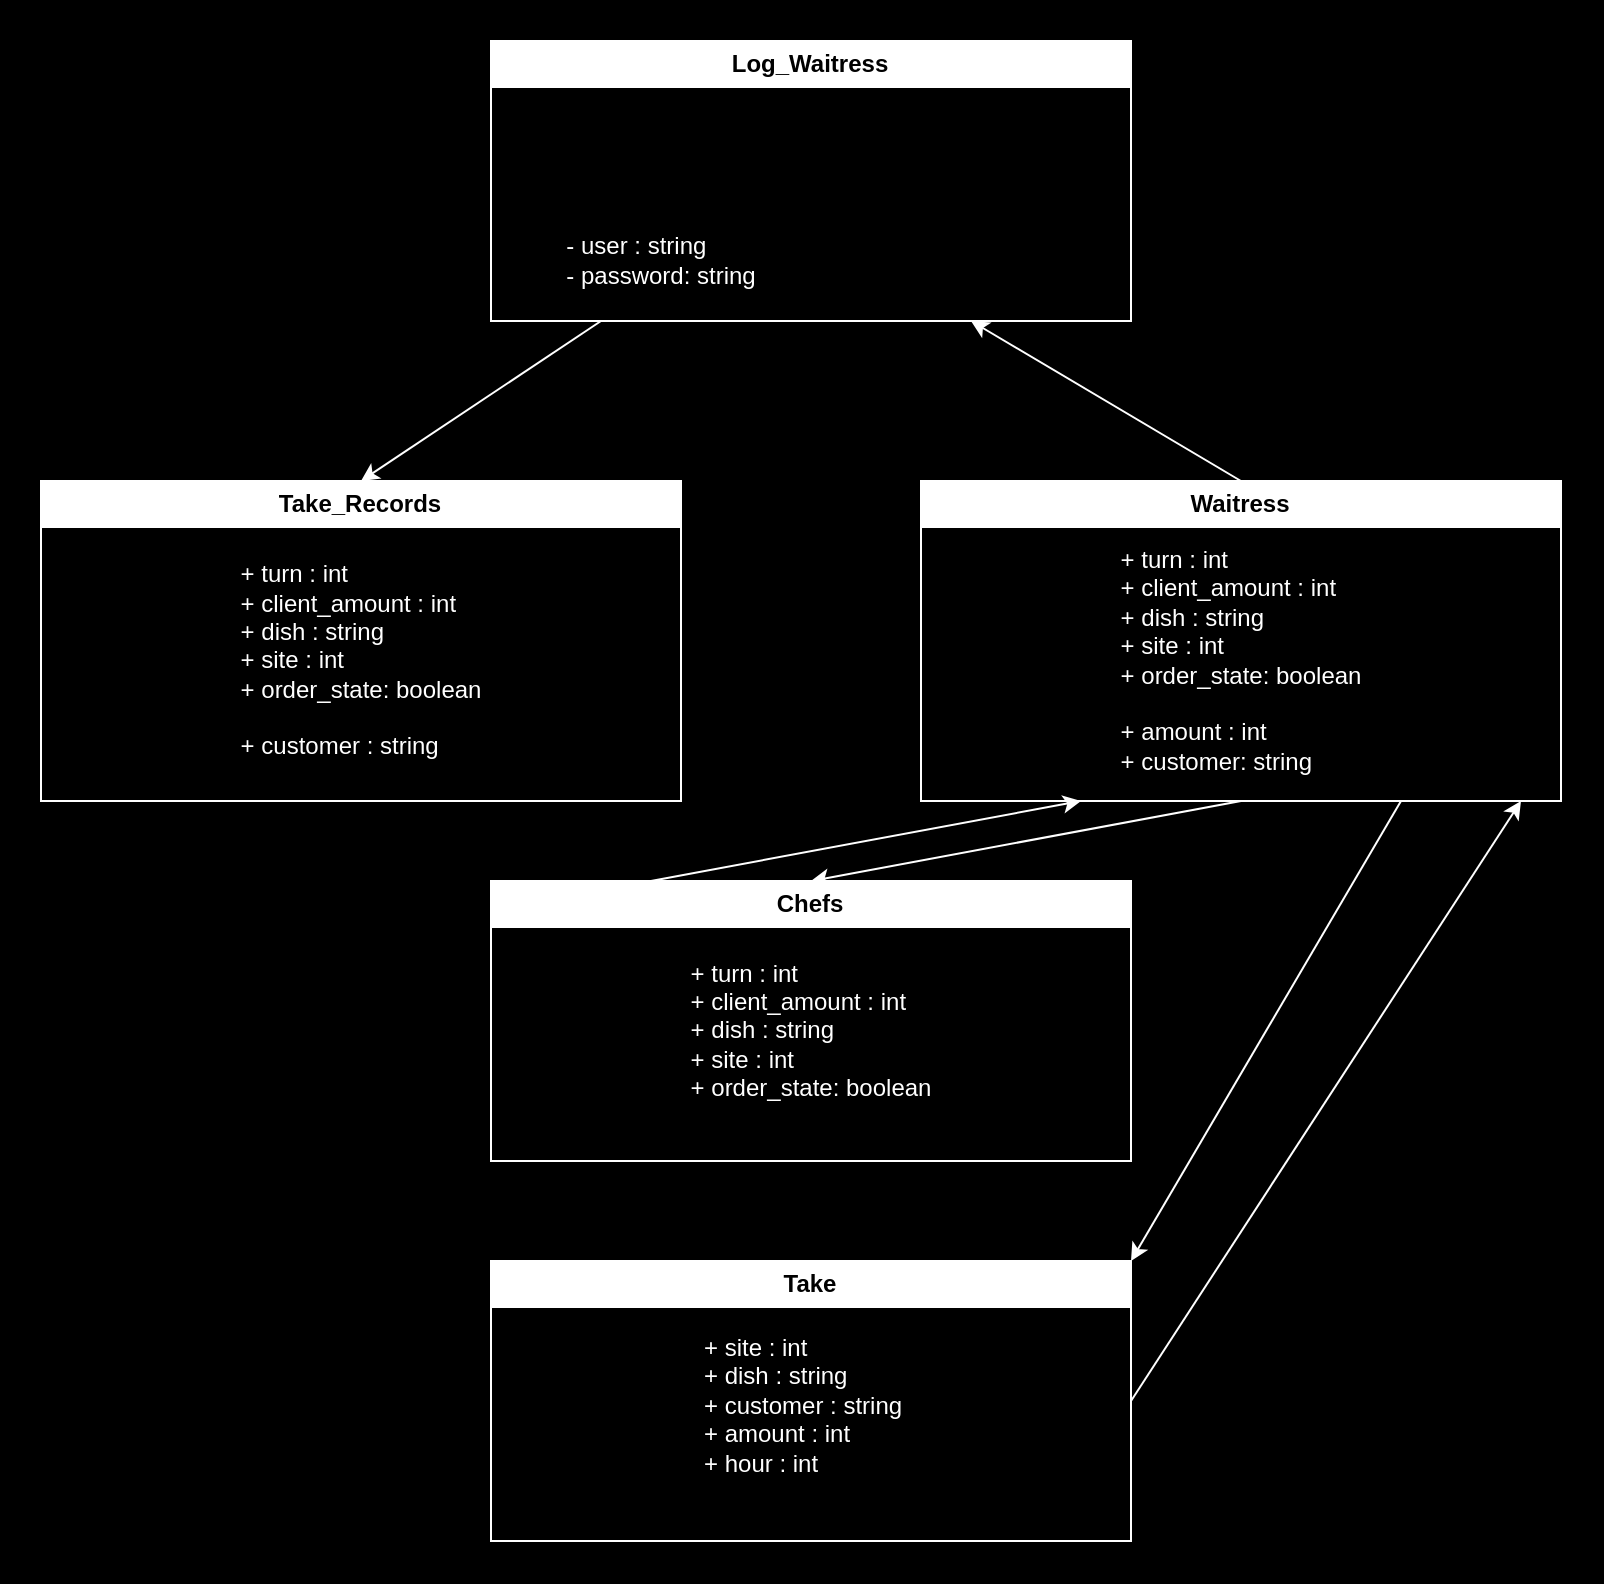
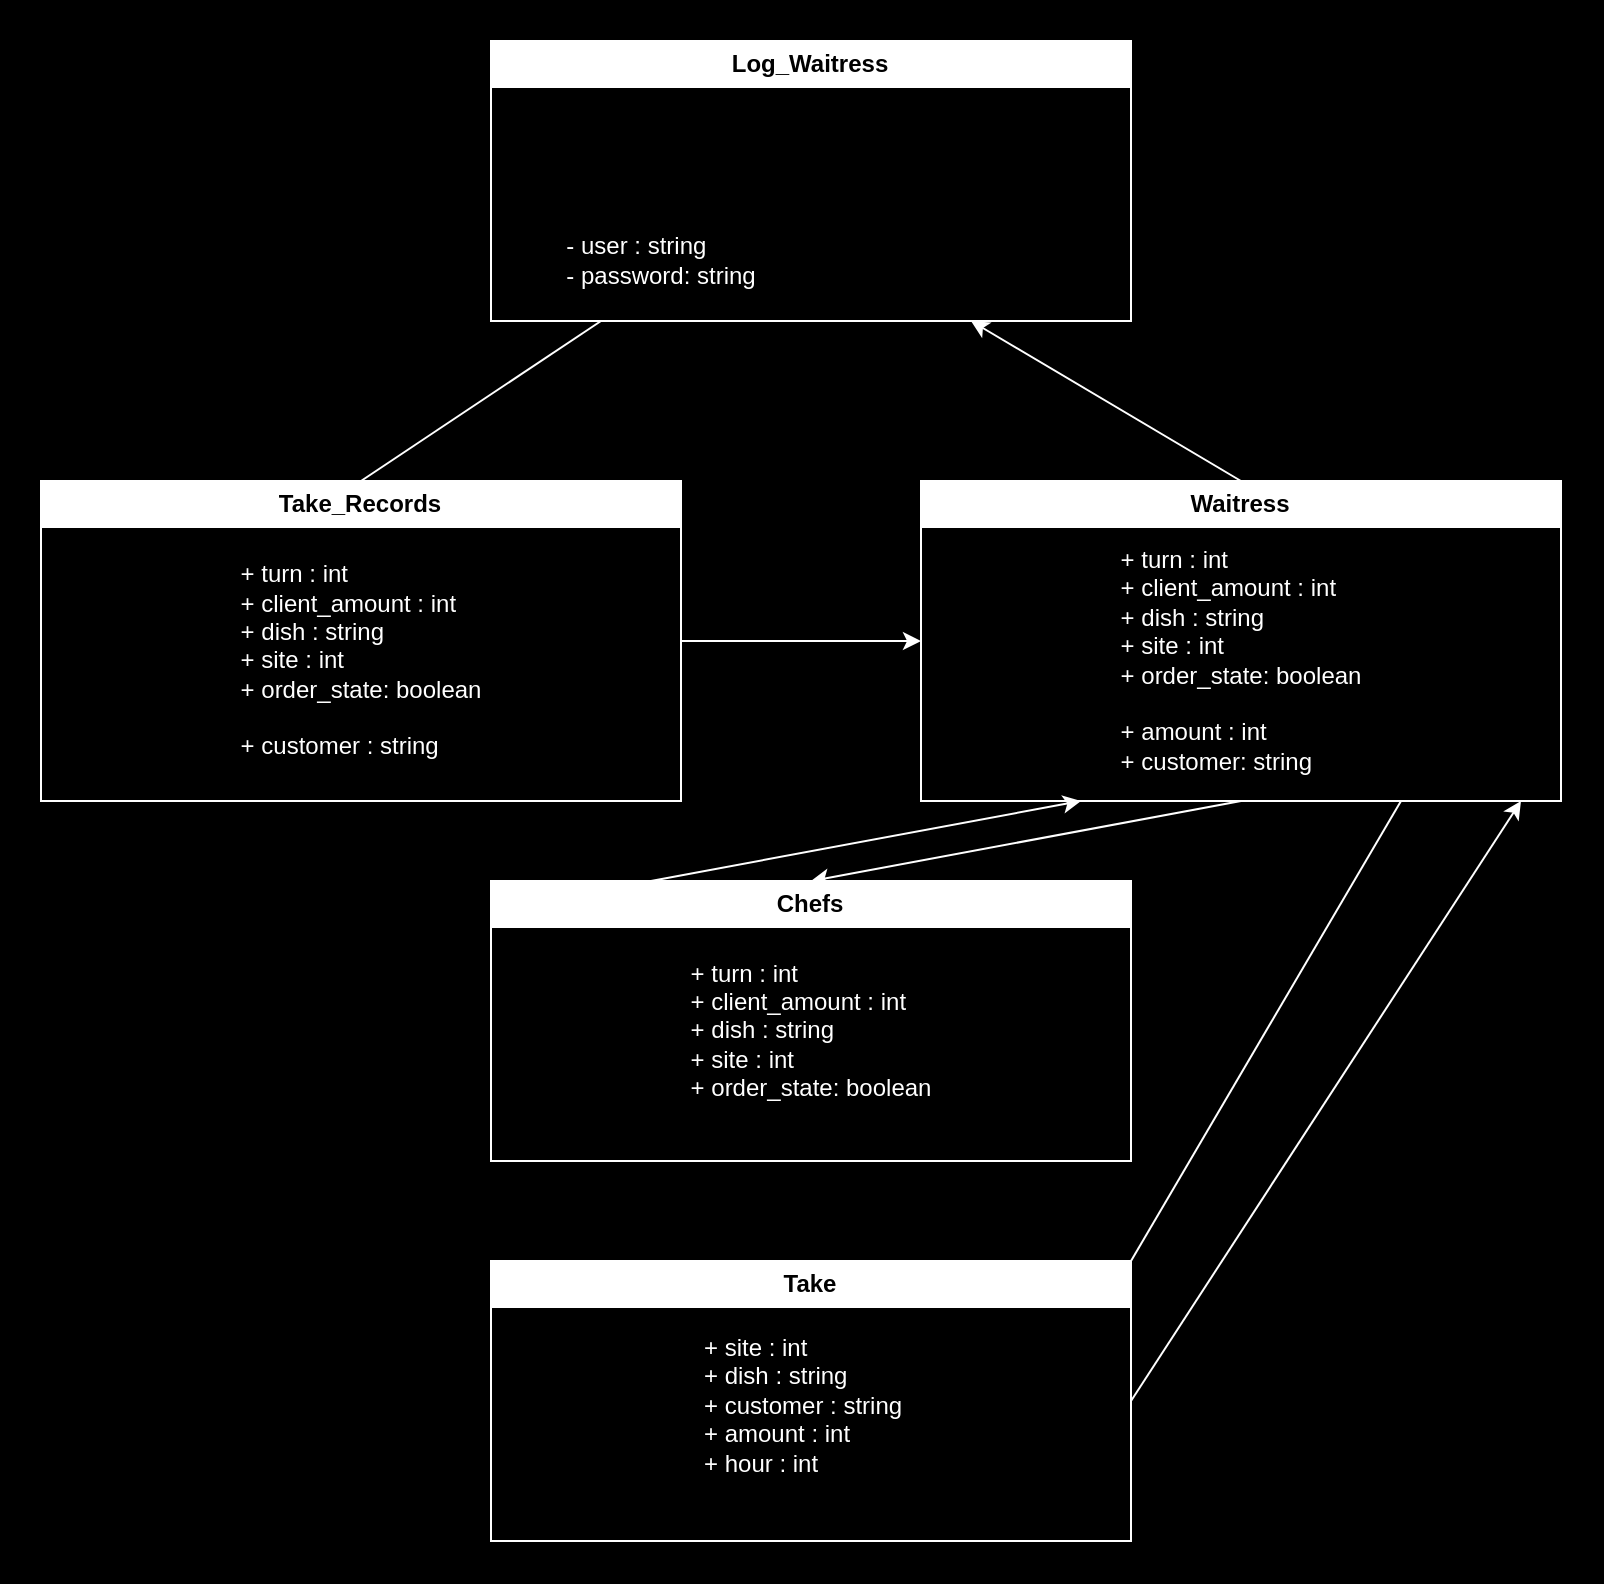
(373, 473) -> (369, 475)
none -> (796, 641)
(1138, 1248) -> (1136, 1253)
